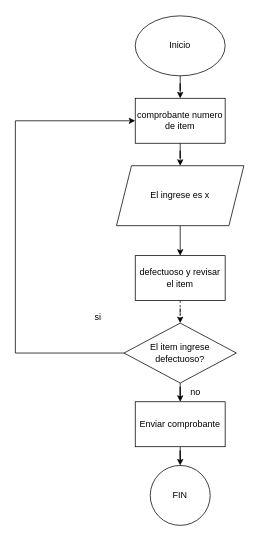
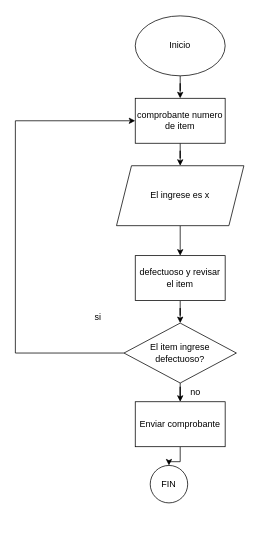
(180, 314) -> (180, 314)
(180, 495) -> (169, 484)
